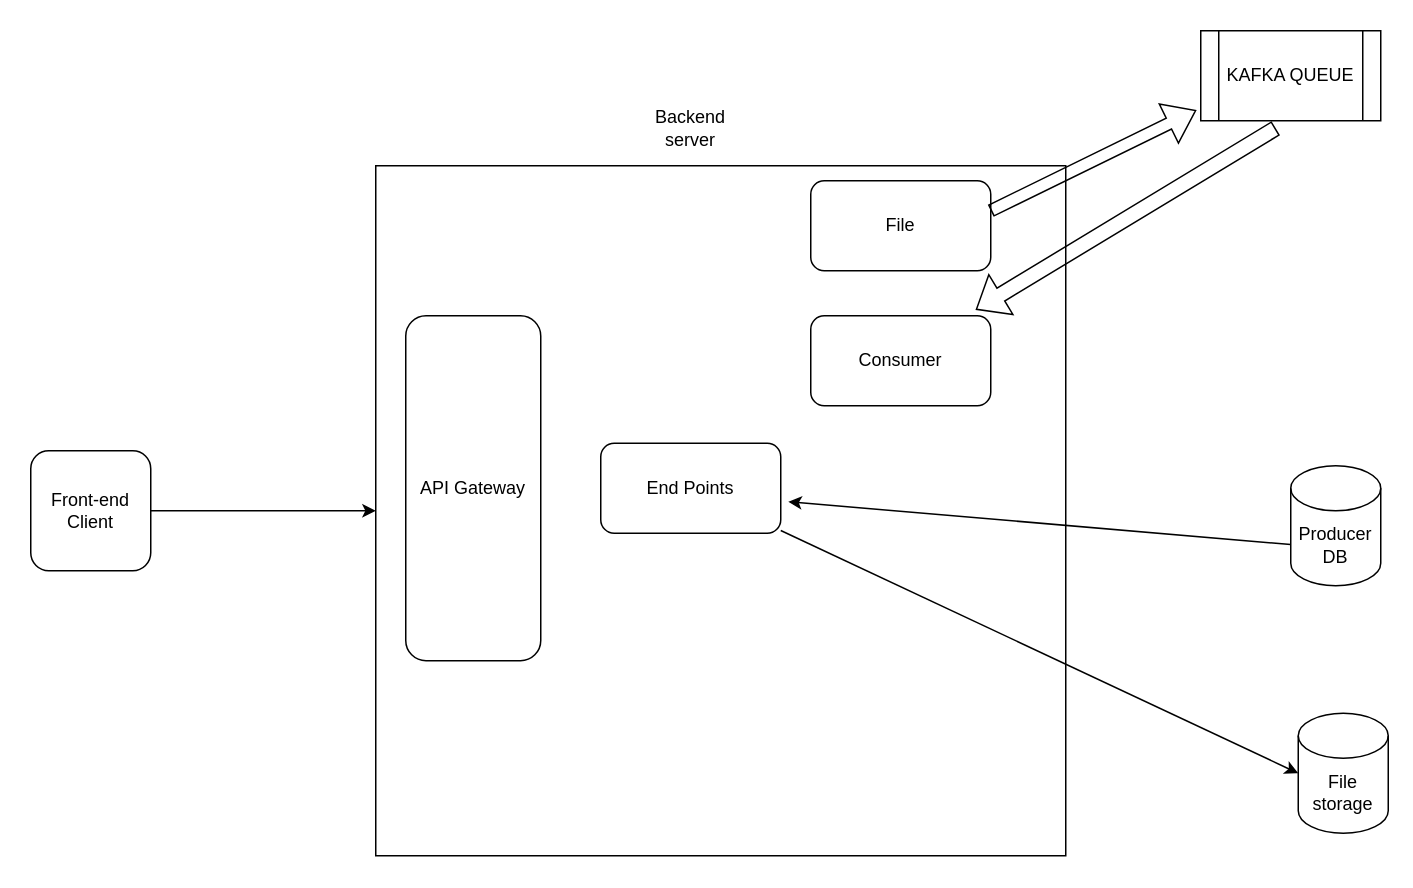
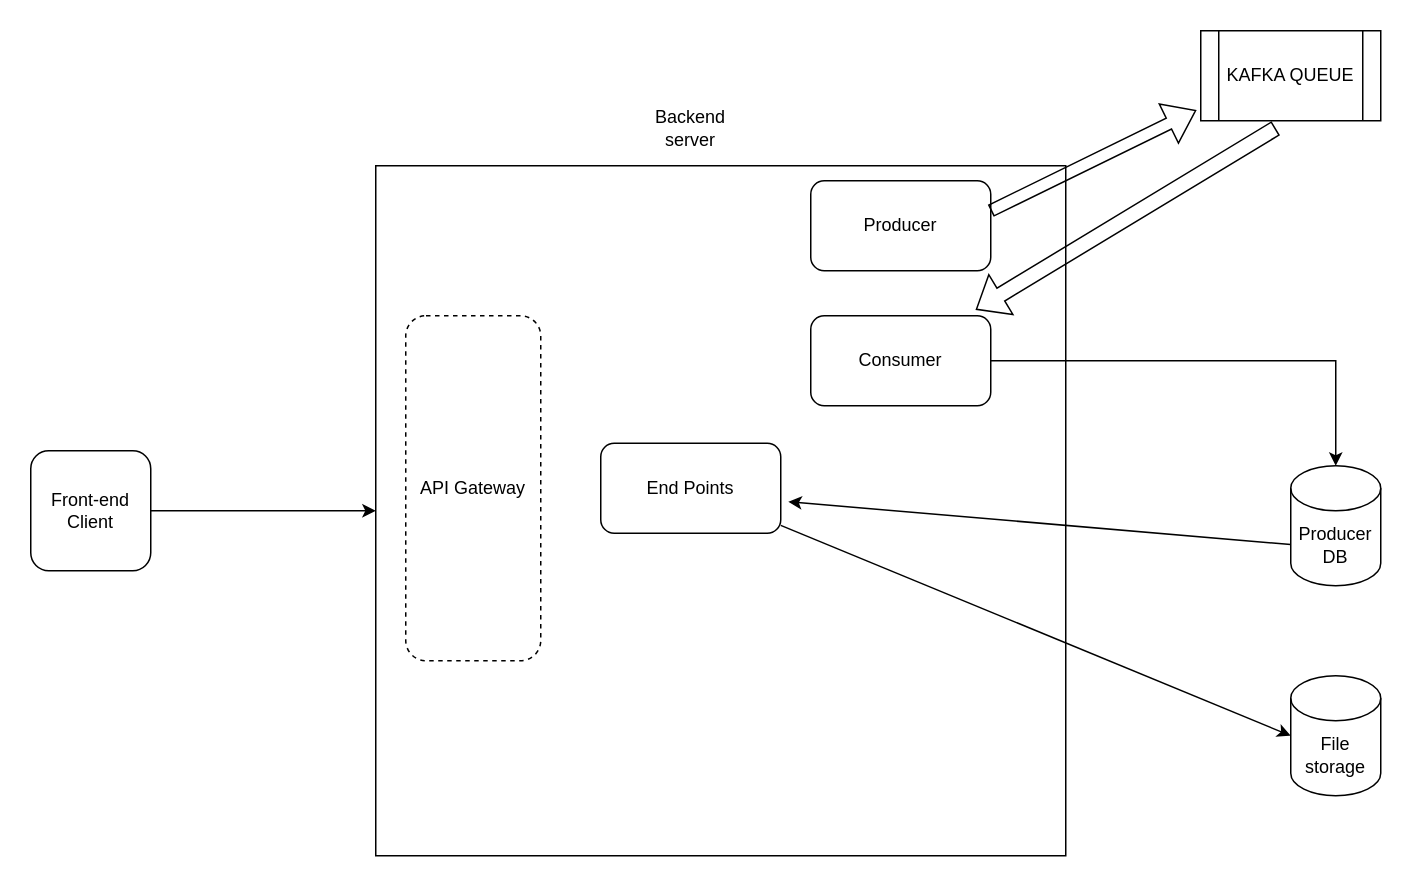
(901, 226) -> (901, 226)
none -> (1211, 361)
(473, 488) -> (473, 488)
(1343, 773) -> (1336, 736)
